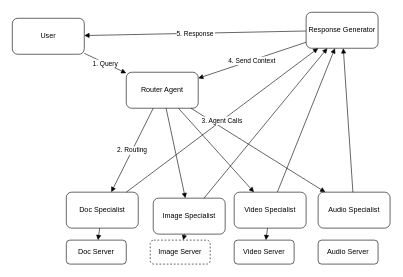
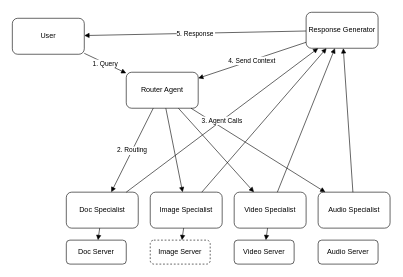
(189, 216) -> (186, 210)
